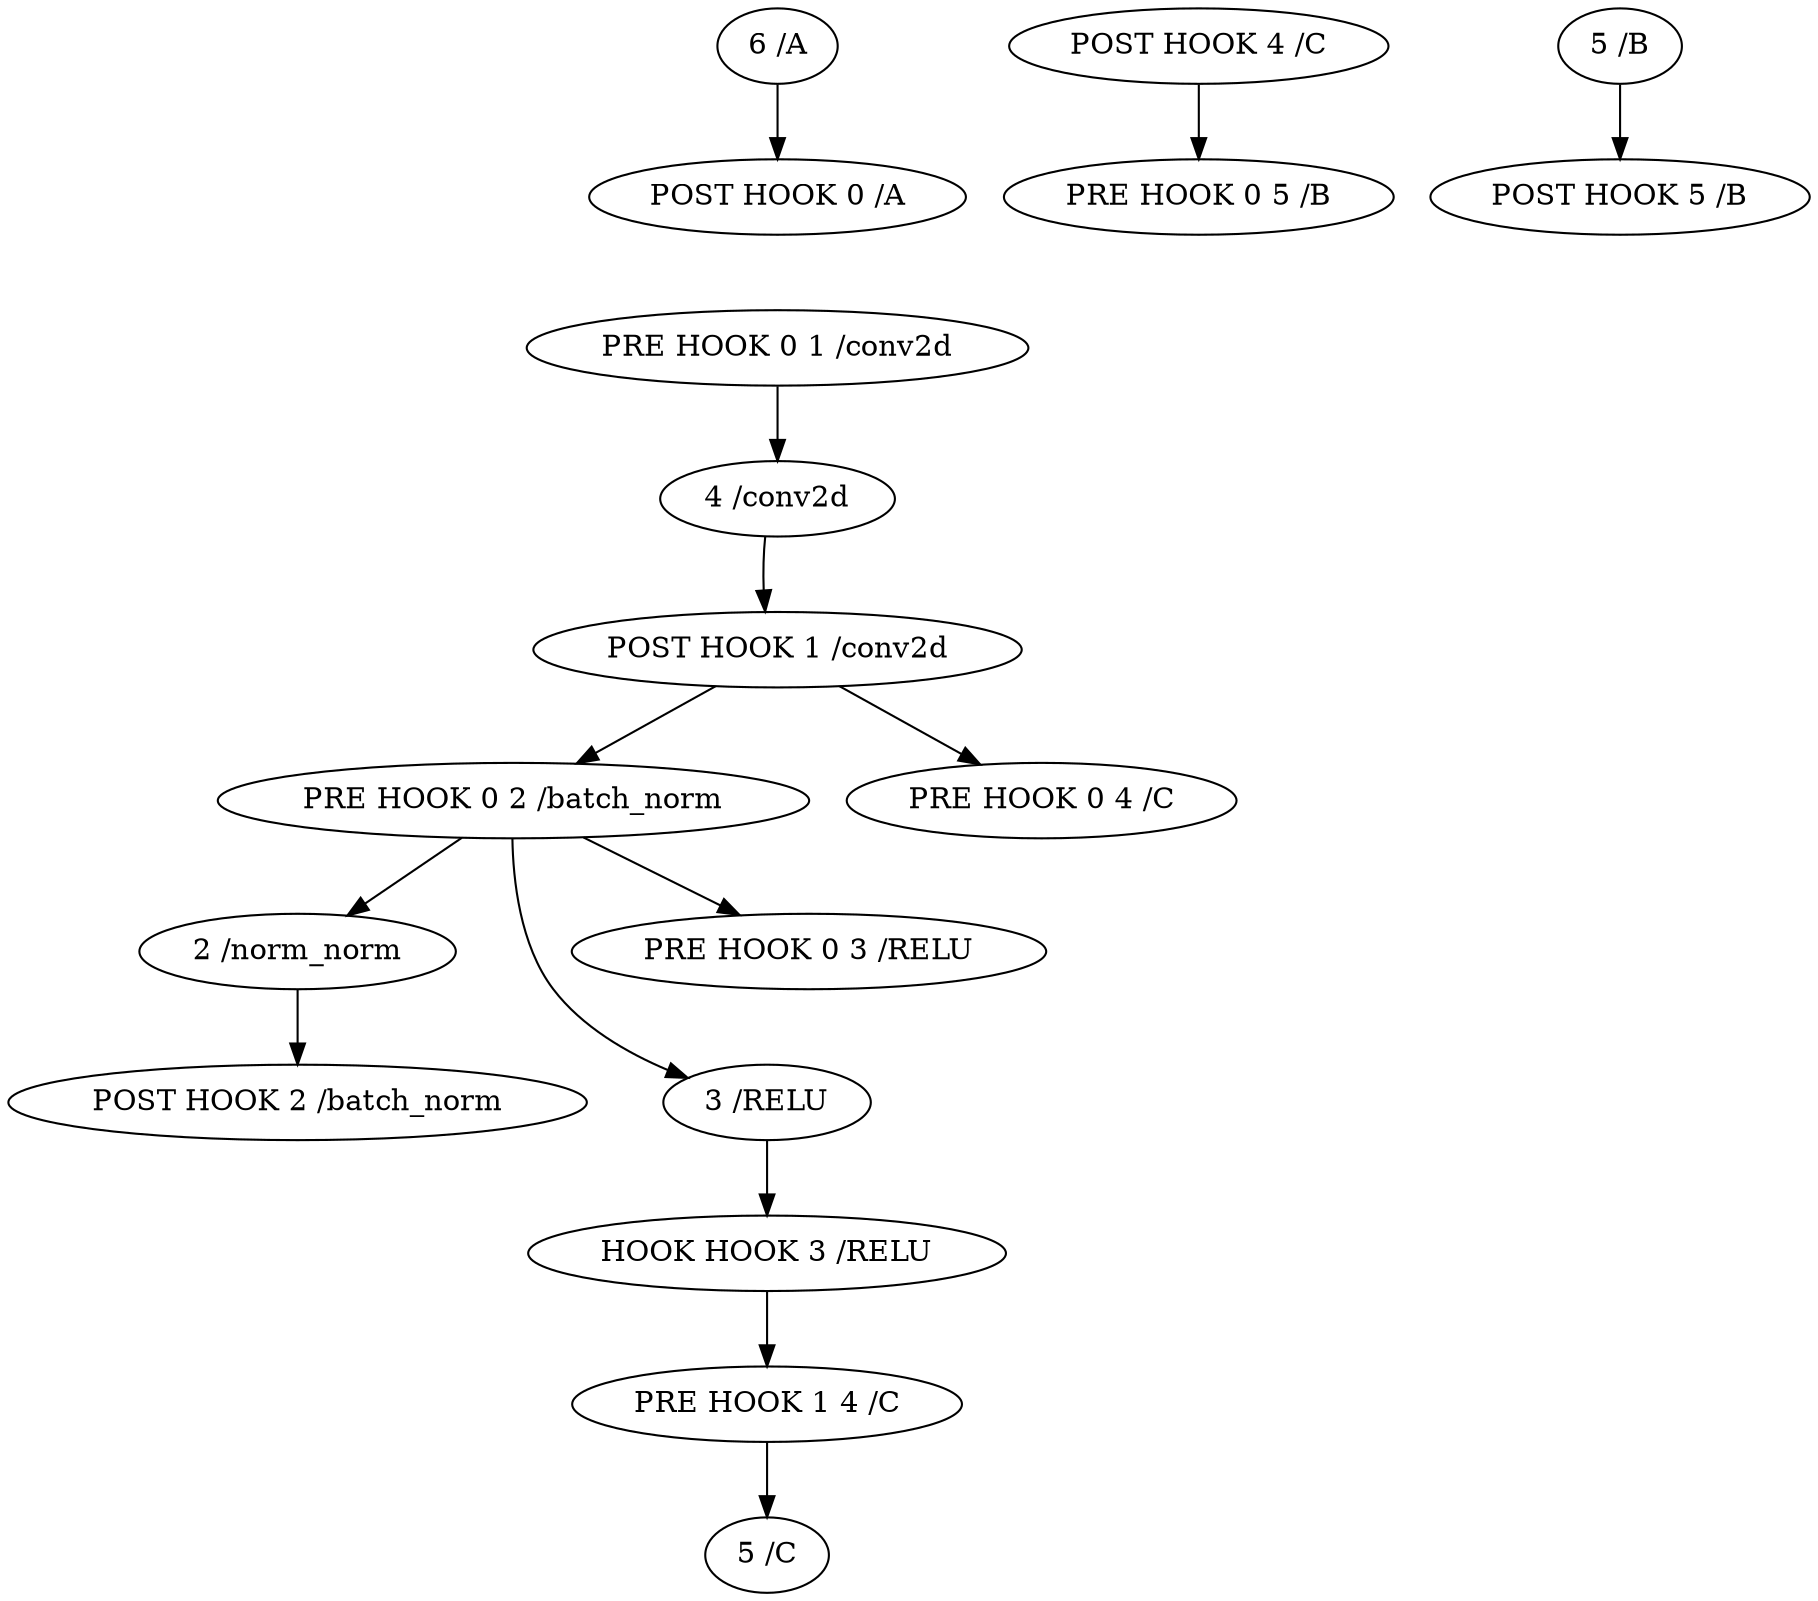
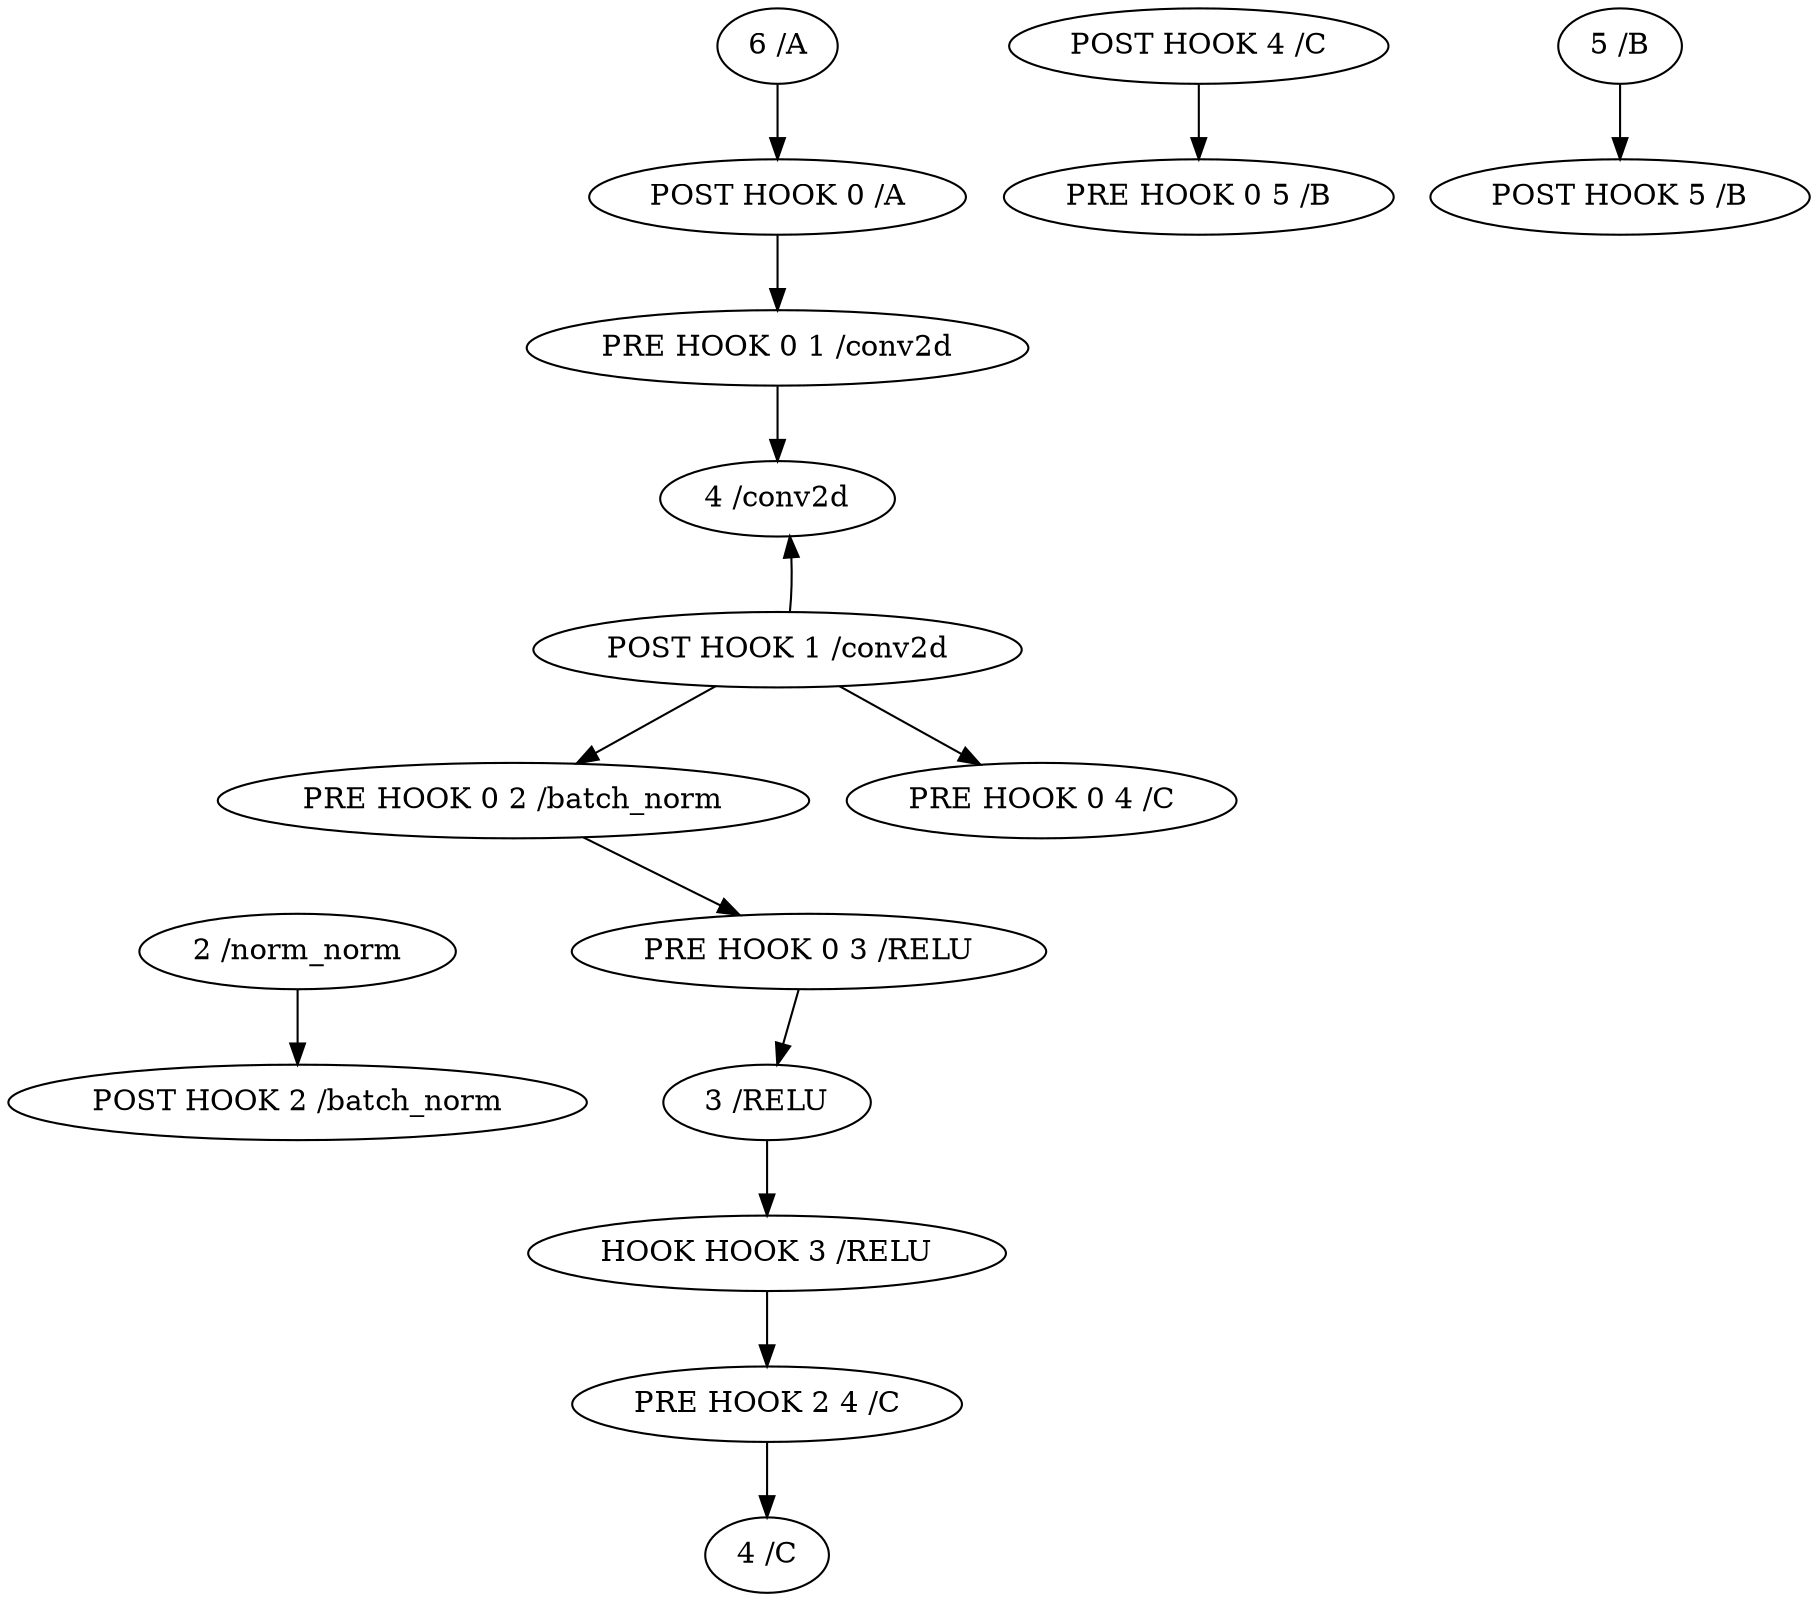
none -> (778, 262)
(764, 563) -> (792, 584)
(413, 871) -> none
(549, 982) -> (791, 1017)
(767, 1404) -> (767, 1404)
(767, 1555) -> (767, 1555)
